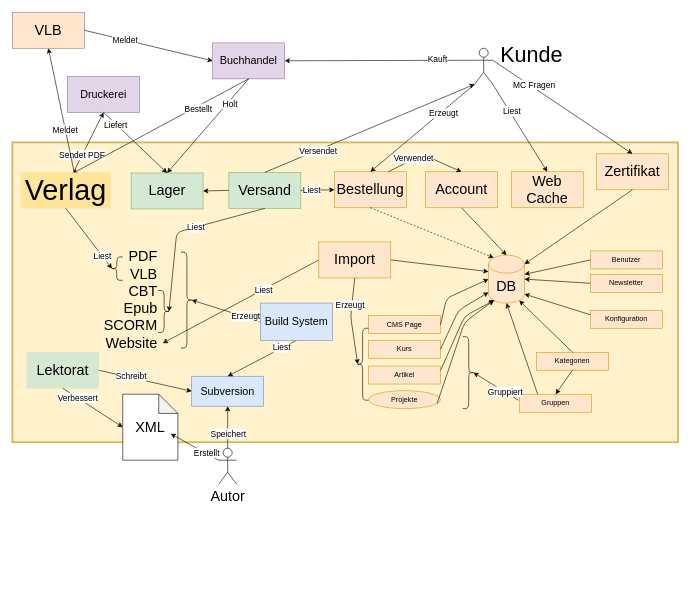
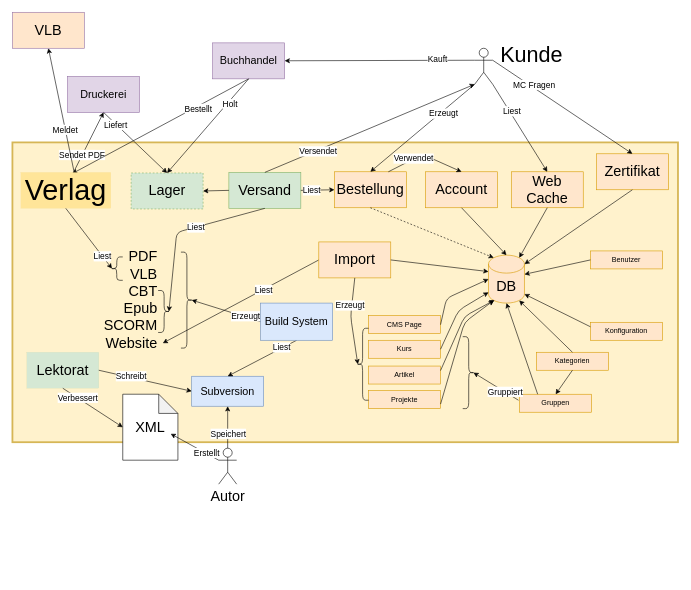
(147, 45) -> none
(167, 191) -> (167, 191)
none -> (534, 233)
(575, 282) -> none
(627, 284) -> none
(627, 320) -> (627, 332)
(405, 400) -> (405, 400)
